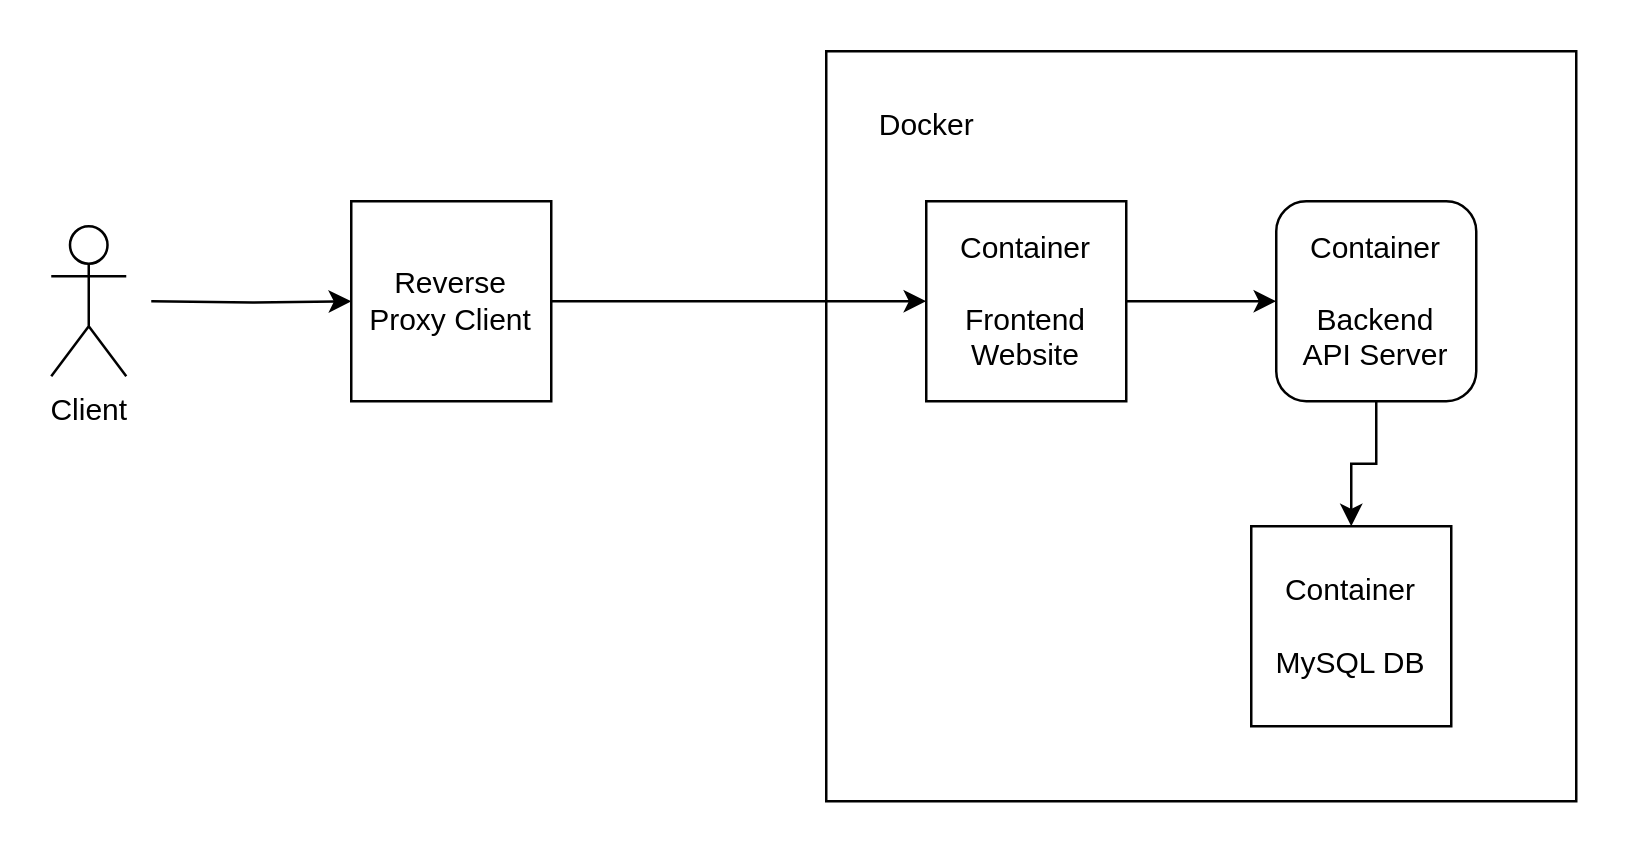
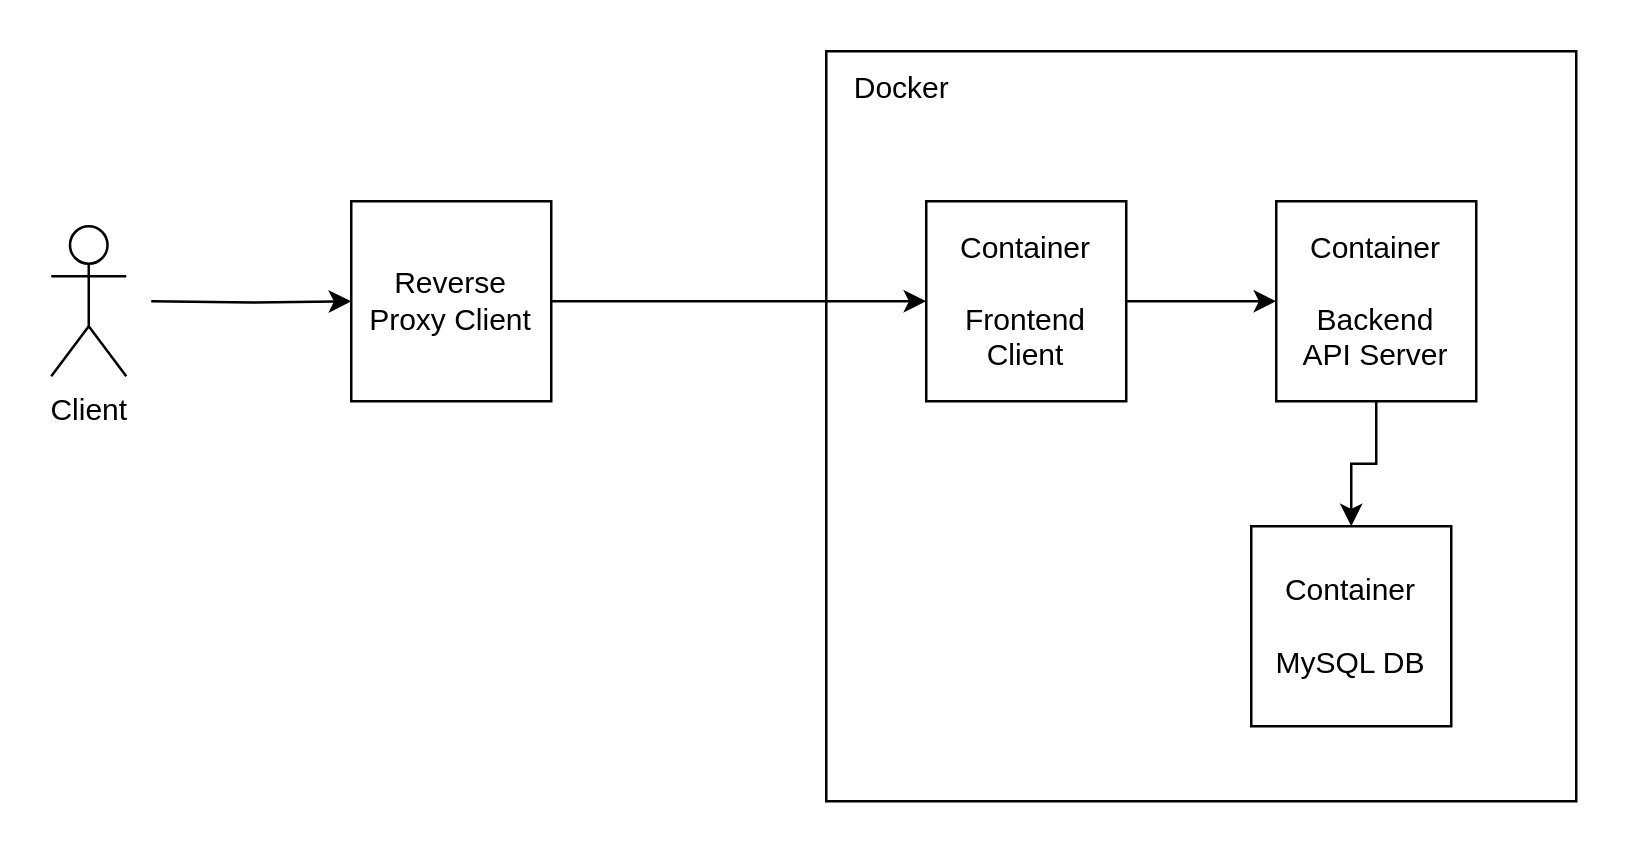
(926, 126) -> (901, 89)
(1026, 301) -> (1026, 301)
(1376, 301) -> (1376, 301)
